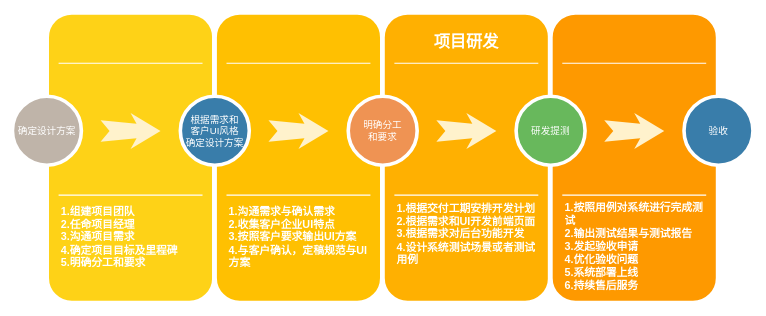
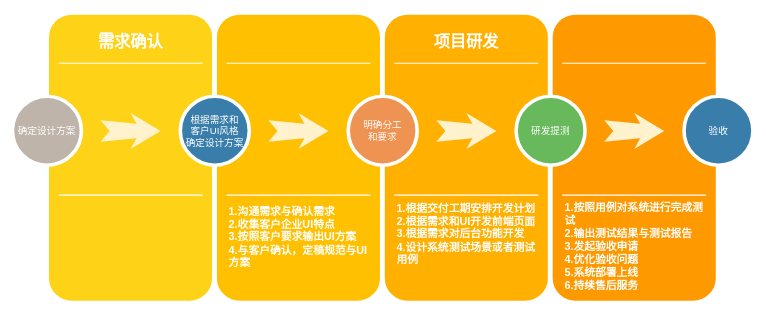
none -> (131, 42)
(131, 249) -> none
